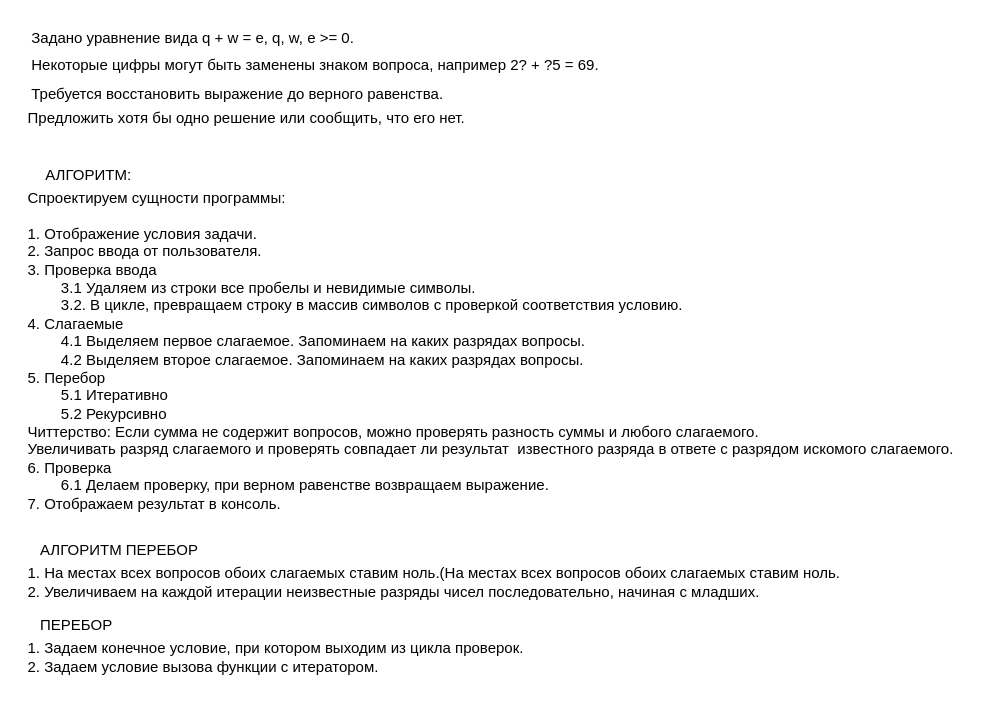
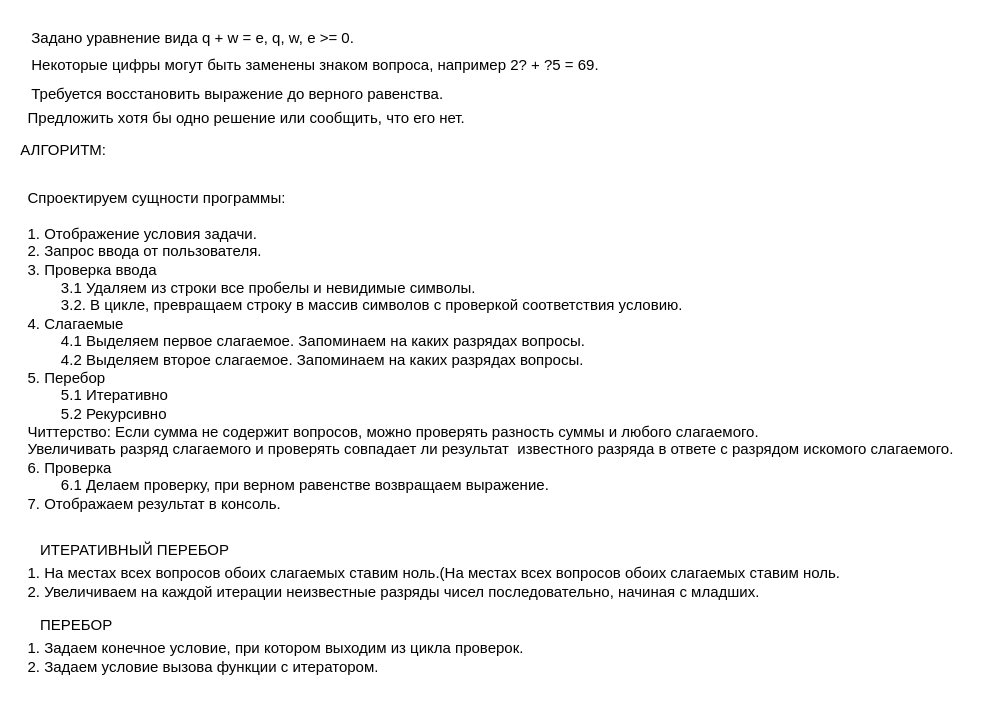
(88, 176) -> (63, 151)
(106, 551) -> (118, 551)
